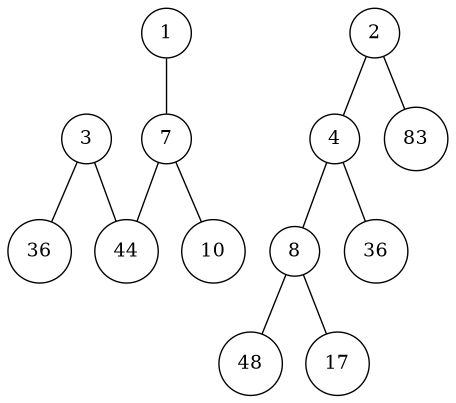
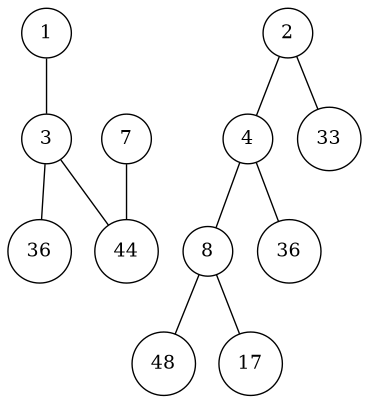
(167, 86) -> (47, 86)
(416, 139) -> (329, 139)
(213, 251) -> none
